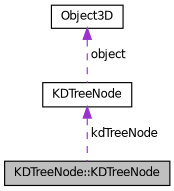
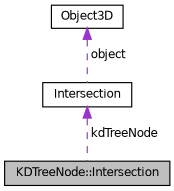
(87, 95) -> (87, 95)
(87, 173) -> (87, 173)
